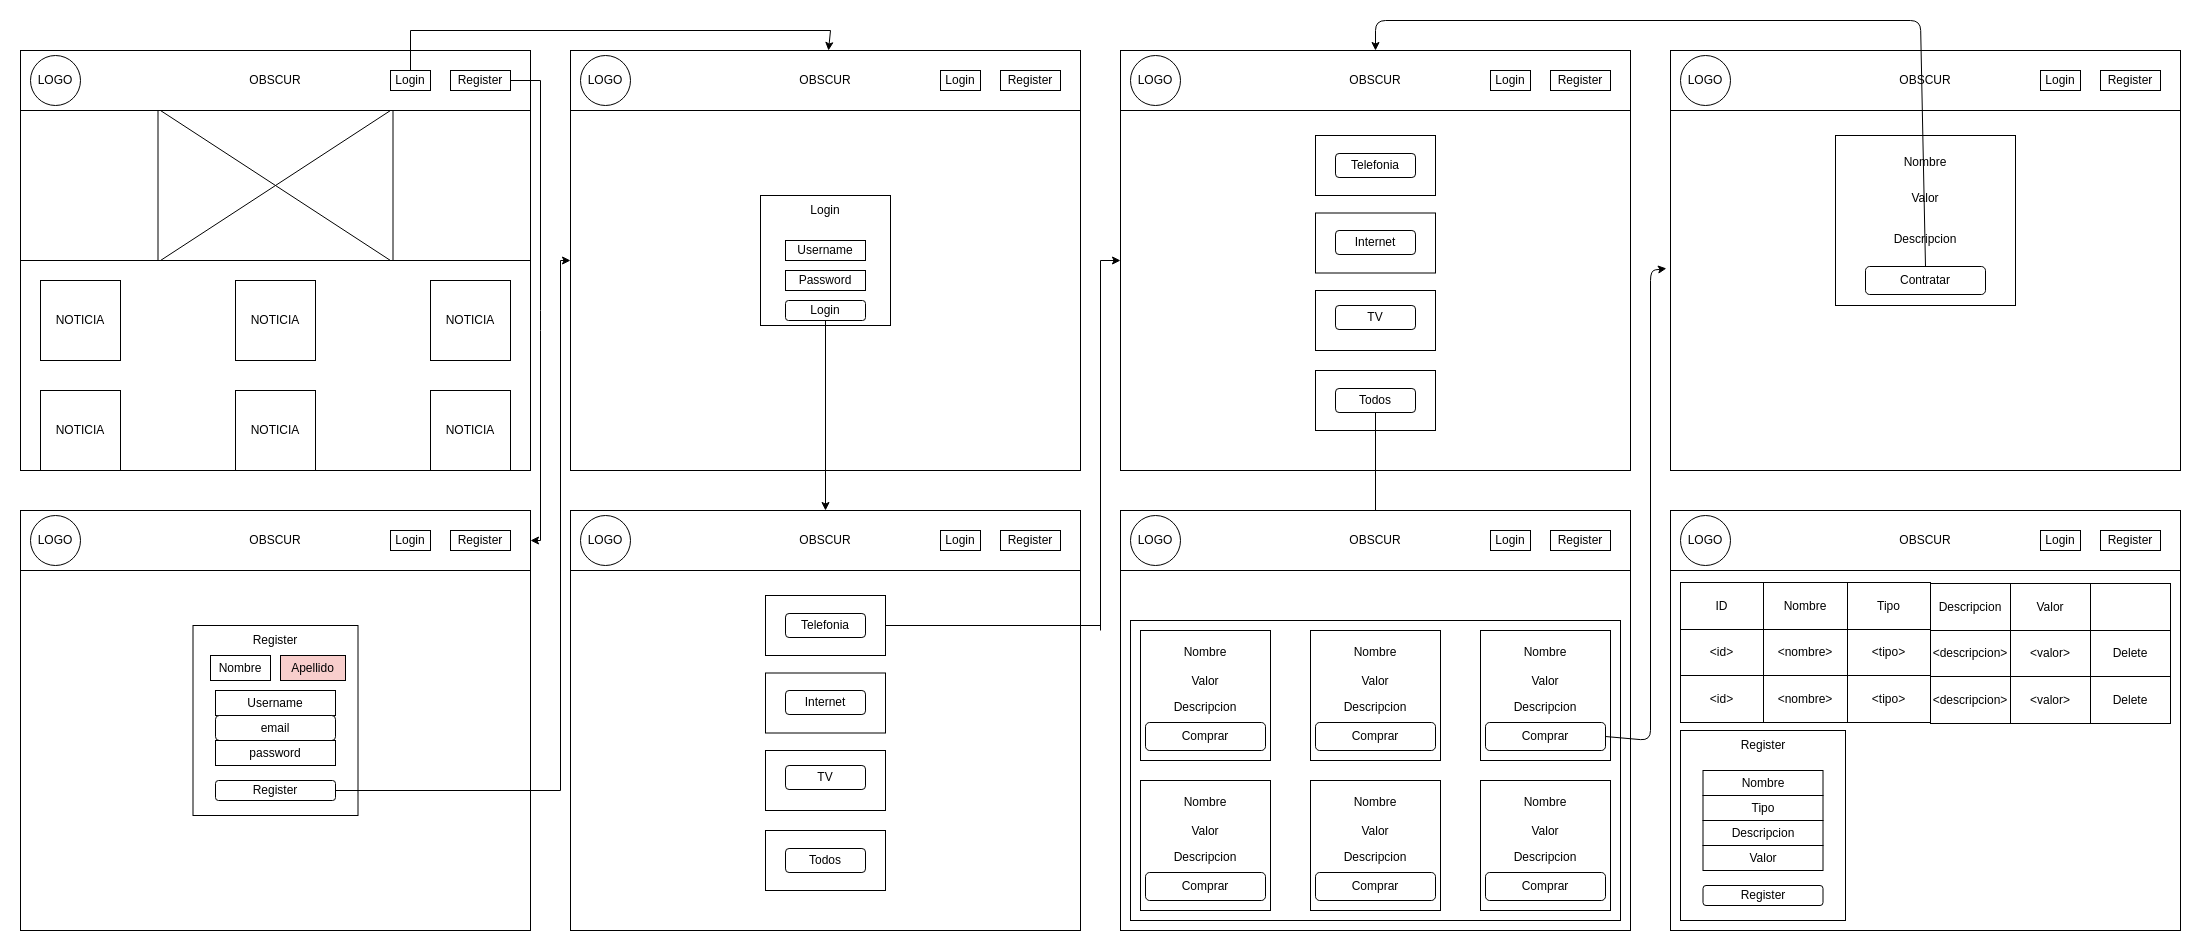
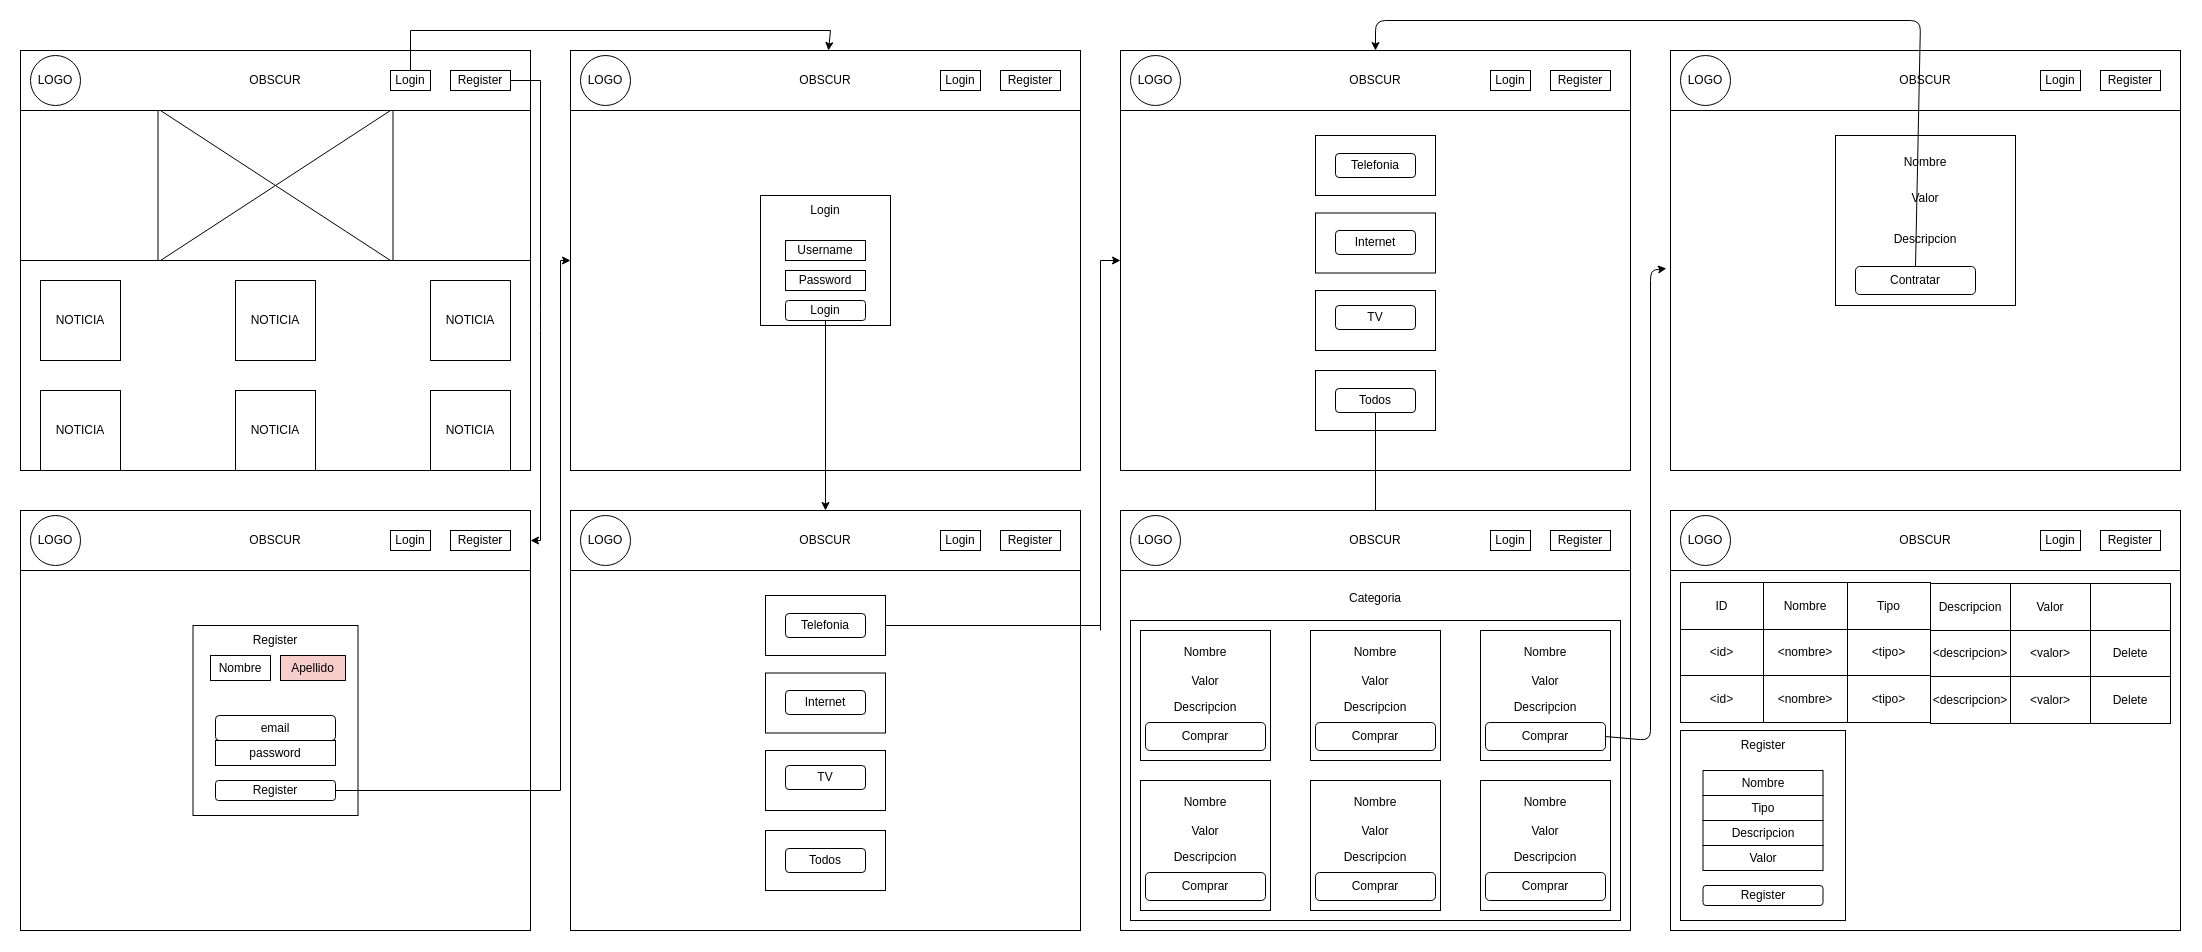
(1926, 281) -> (1916, 281)
none -> (1376, 599)
(276, 703) -> none
